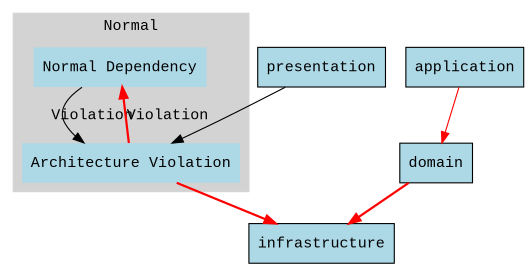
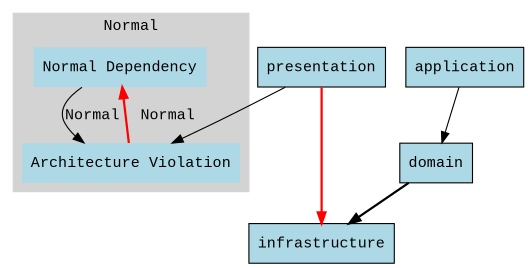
(452, 110) -> (452, 110)
(93, 115) -> (93, 115)
(168, 115) -> (168, 115)
(384, 200) -> (384, 200)
(221, 201) -> (322, 150)
